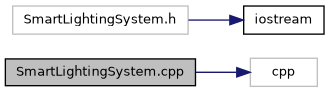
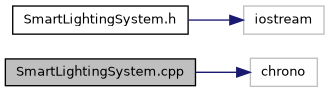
(100, 20) -> (100, 20)
(284, 20) -> (284, 20)
(284, 72) -> (284, 72)
